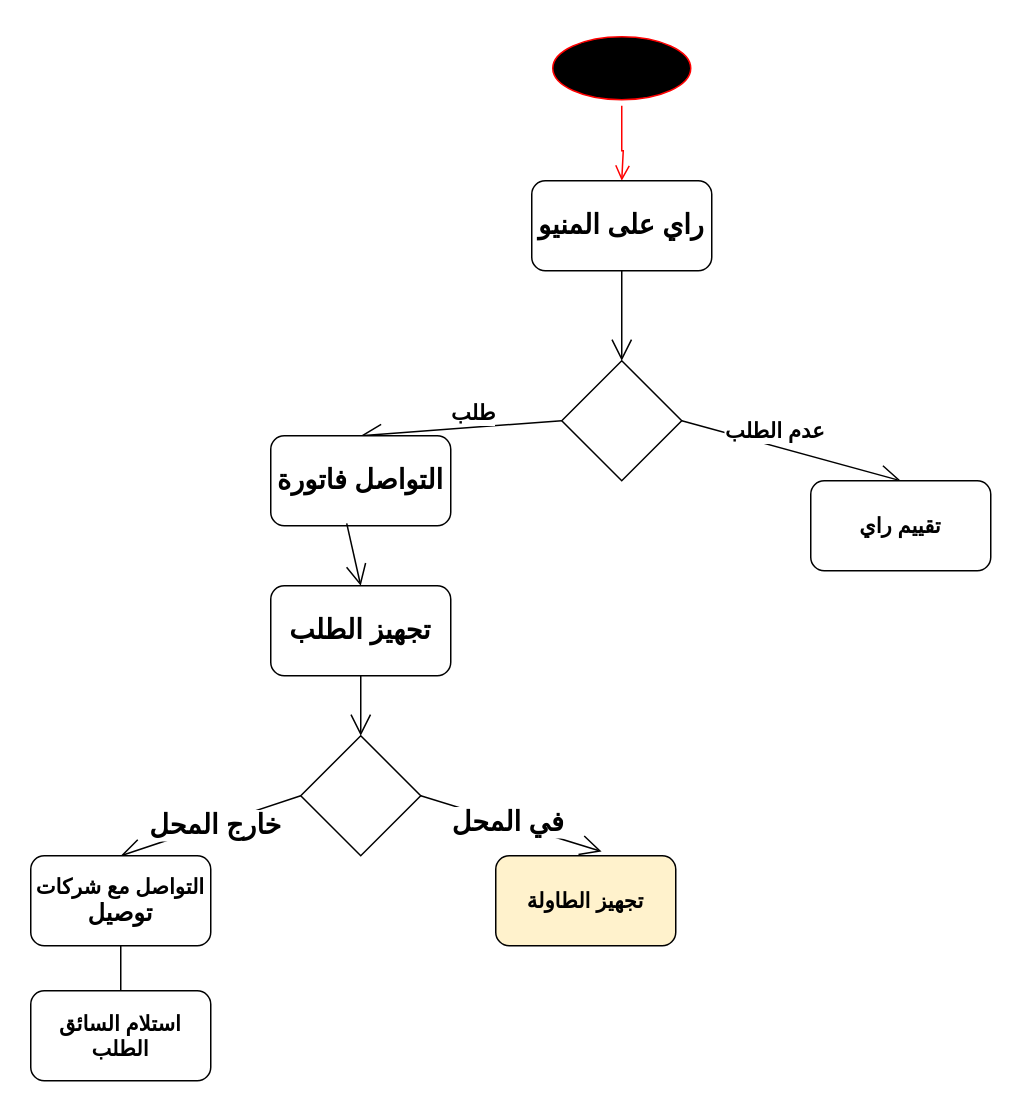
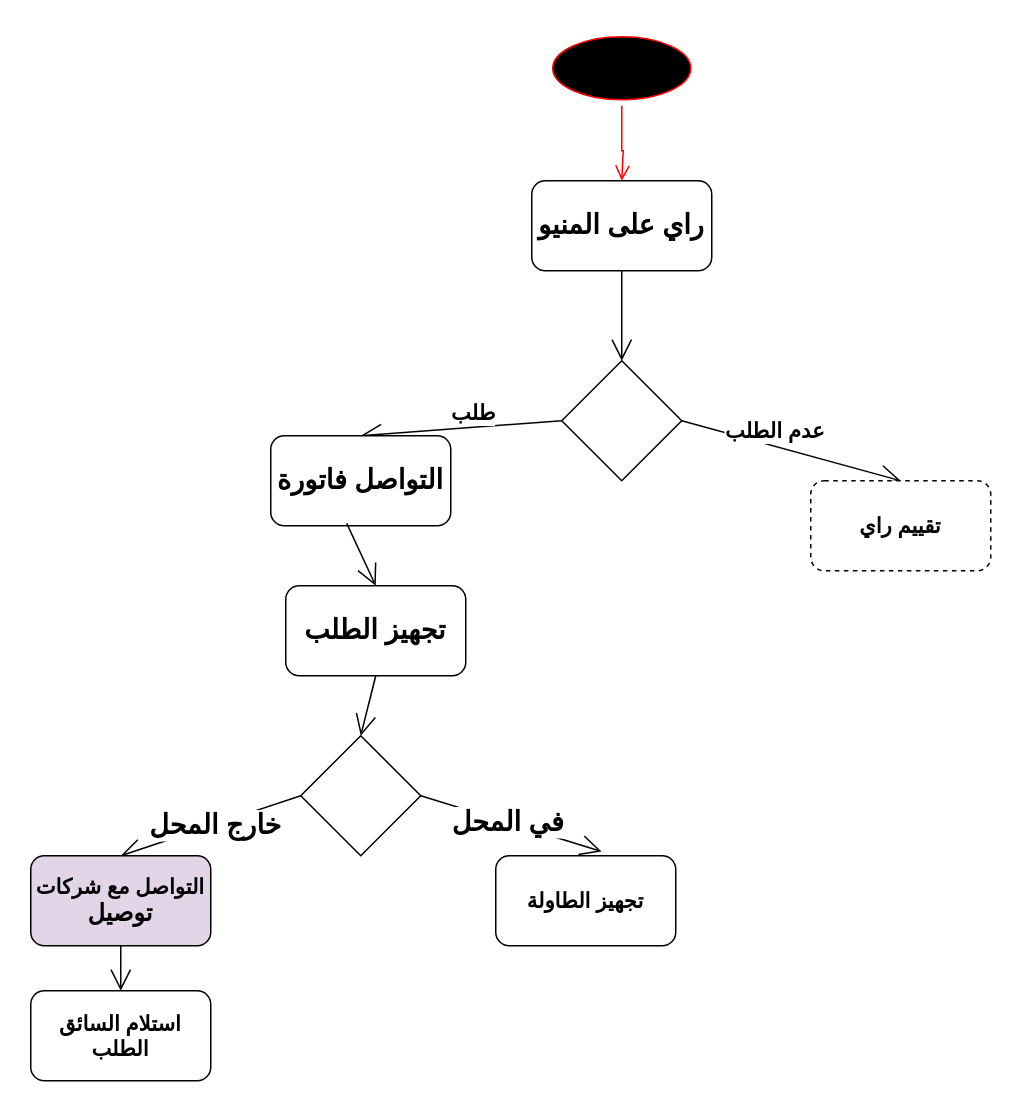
(901, 526) -> (901, 526)
(361, 631) -> (376, 631)
(121, 901) -> (121, 901)
(586, 901) -> (586, 901)
(121, 984) -> (121, 983)
